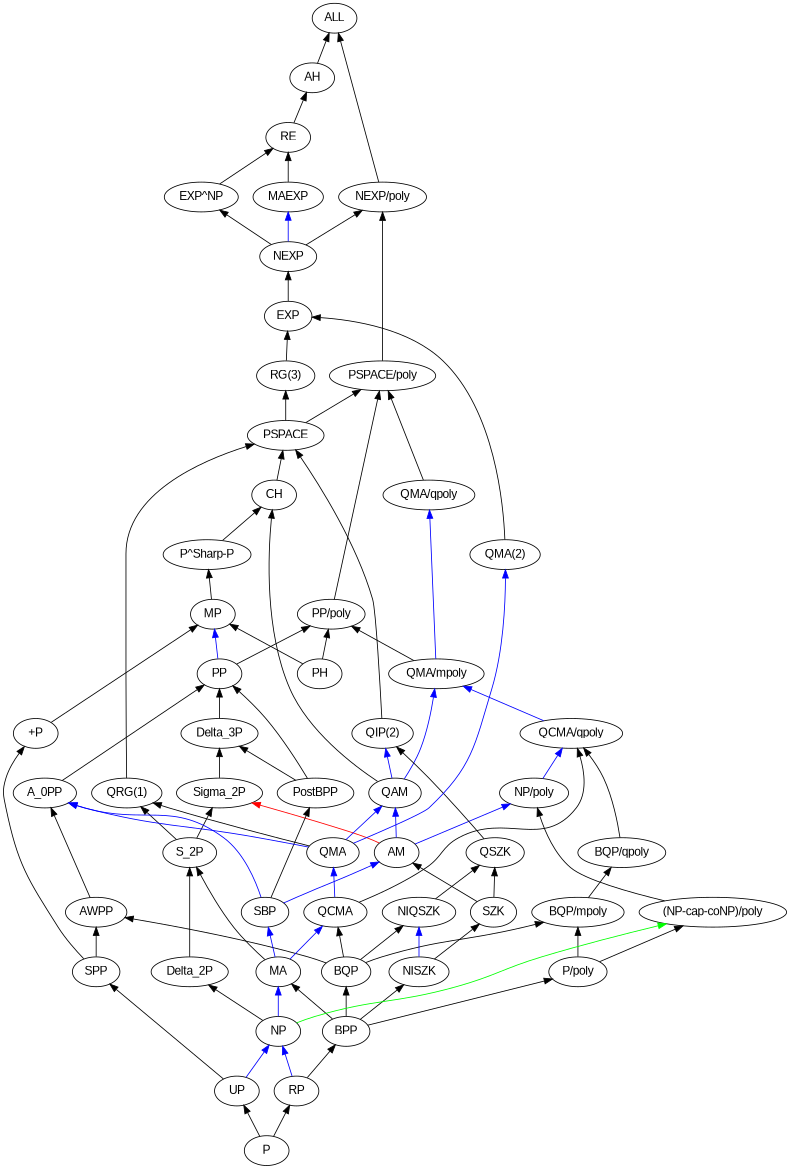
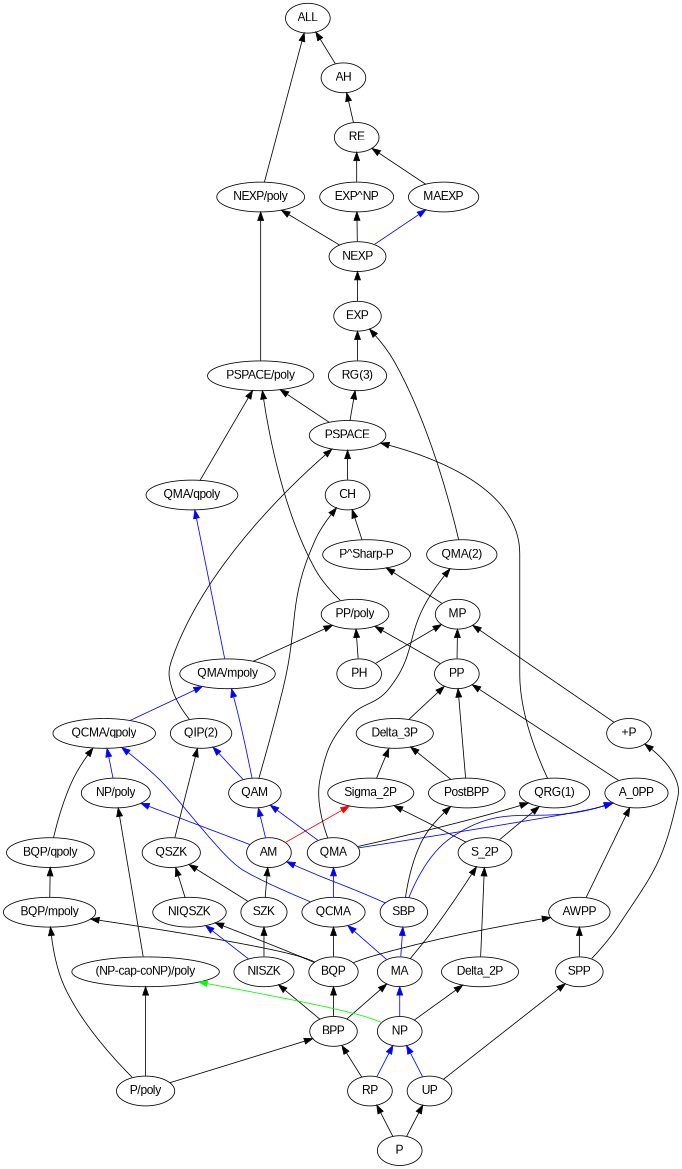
(217, 648) -> (457, 648)
(476, 741) -> (369, 704)
(487, 829) -> (211, 839)
(456, 1003) -> (237, 1062)
